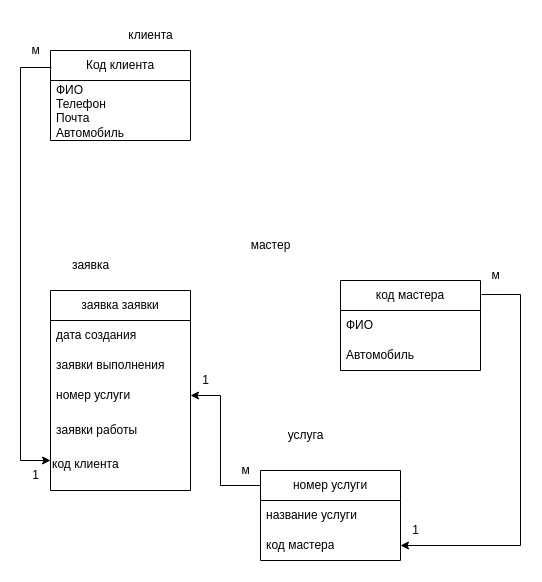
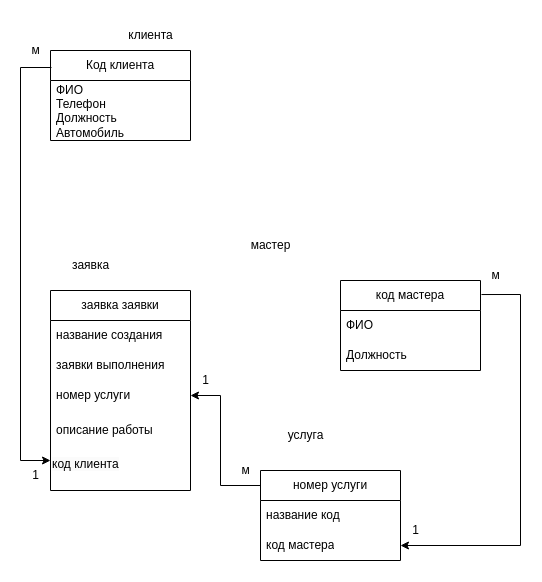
(90, 111) -> (90, 111)
(99, 336) -> (112, 336)
(380, 356) -> (377, 356)
(99, 431) -> (105, 431)
(315, 516) -> (305, 516)
